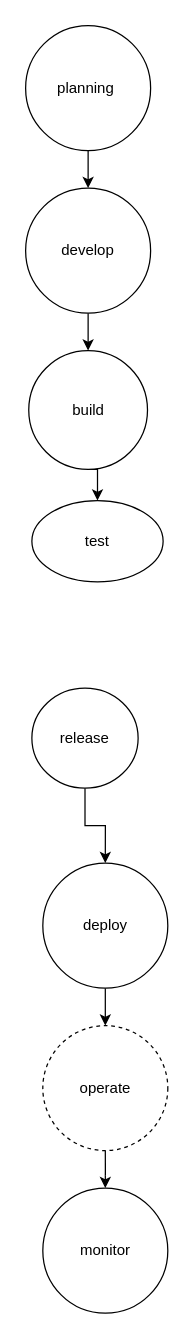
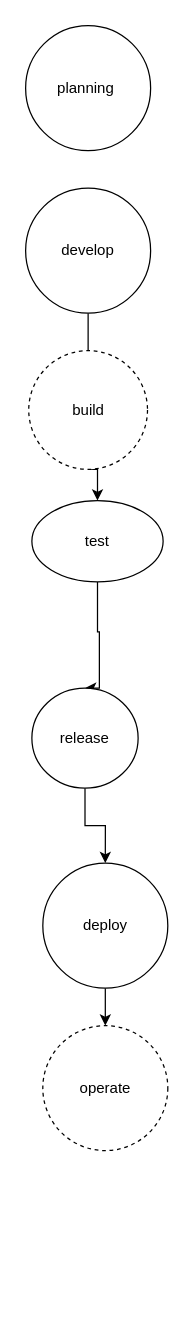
(88, 174) -> none
(88, 341) -> (88, 345)
(88, 410) -> (88, 410)
none -> (99, 637)
(105, 1174) -> none
(105, 1251) -> none
